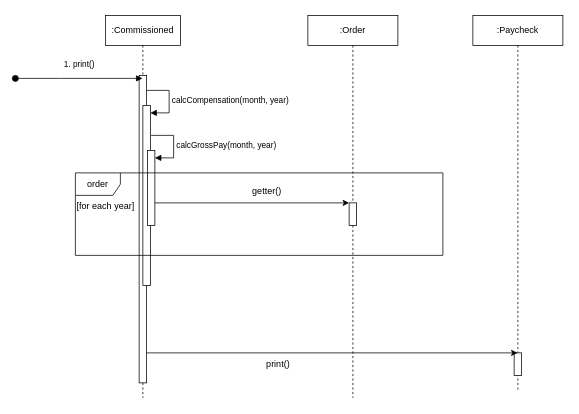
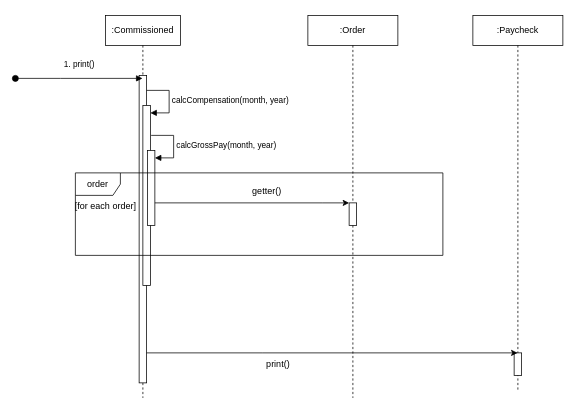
(106, 207) -> (106, 207)
